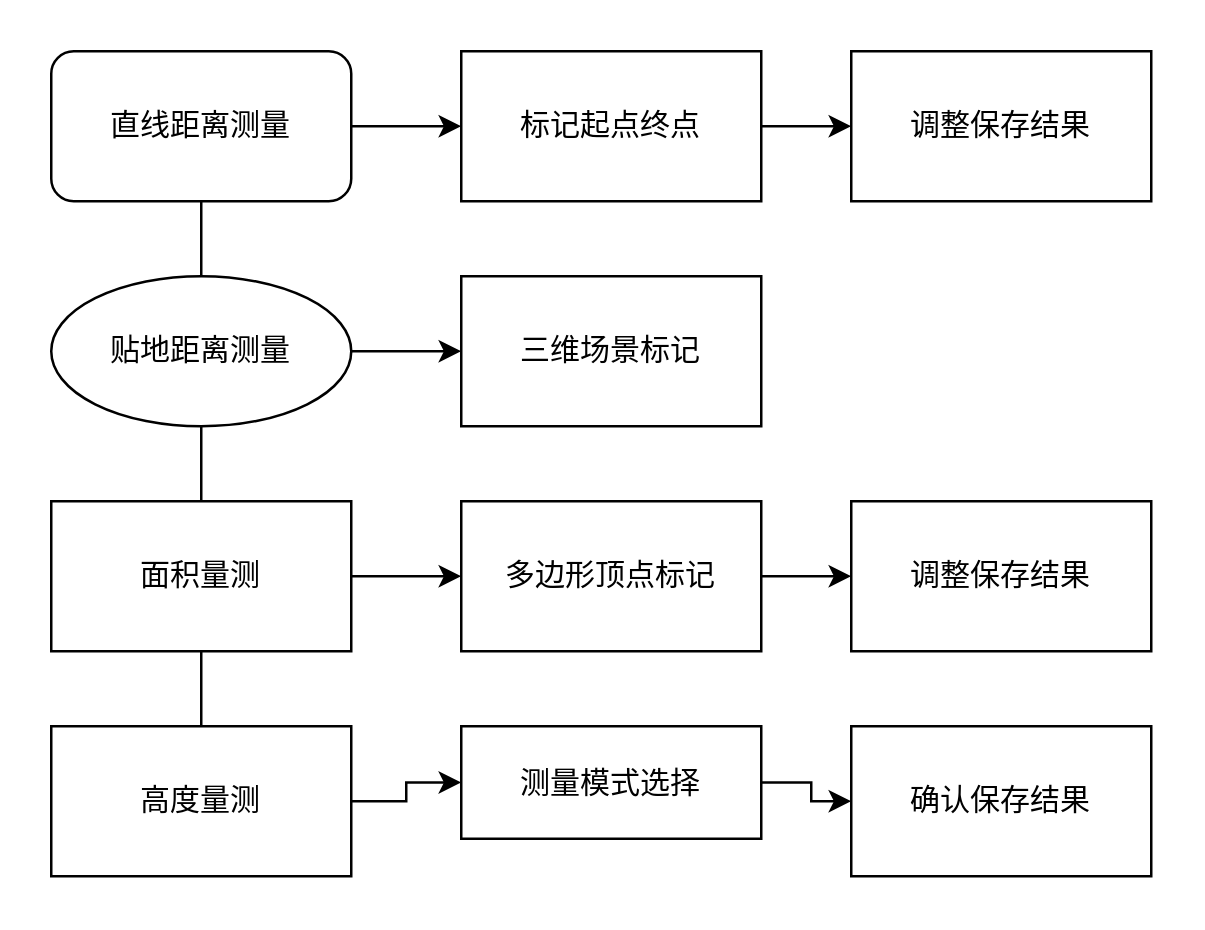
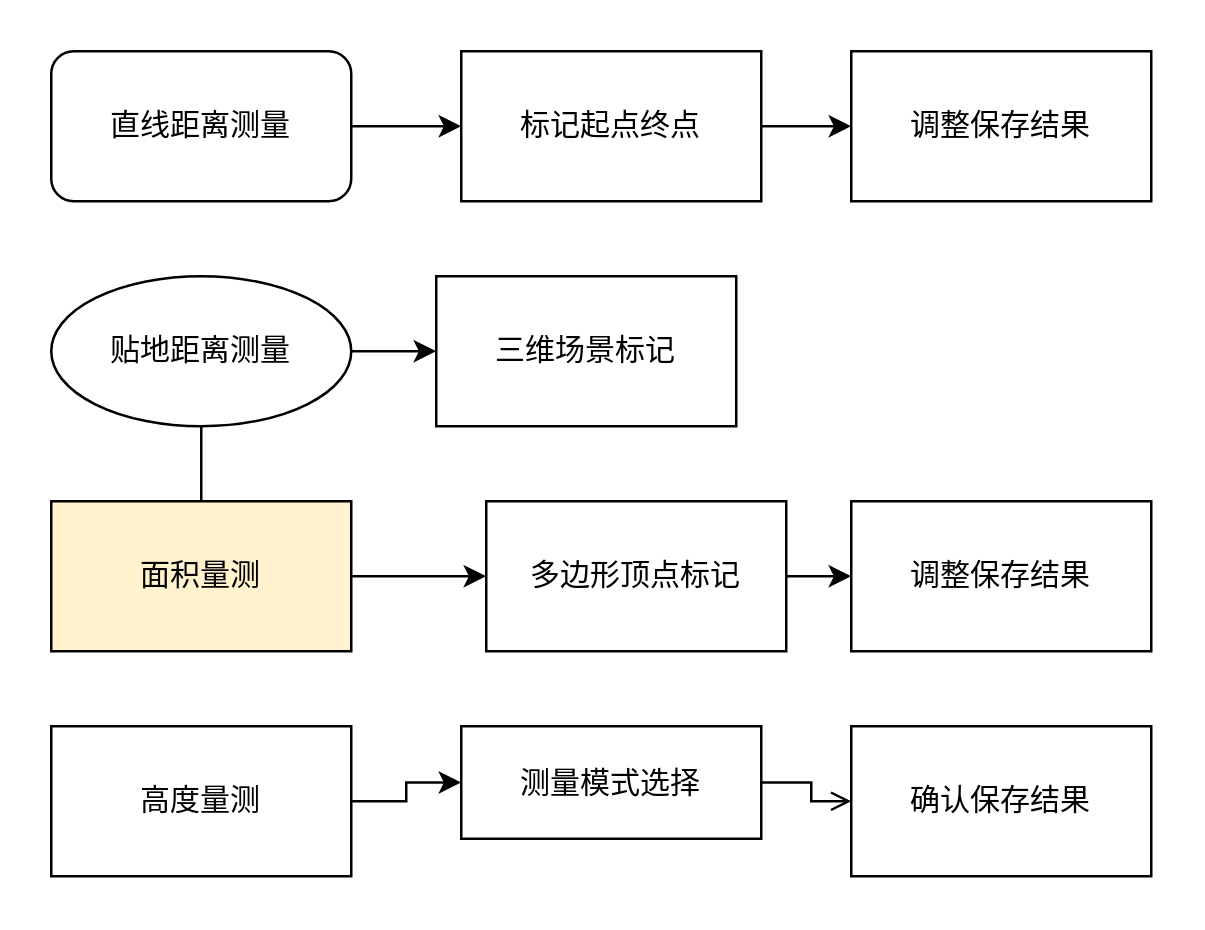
(201, 238) -> none
(611, 351) -> (586, 351)
(201, 576) -> (201, 576)
(611, 576) -> (636, 576)
(201, 689) -> none
(833, 801) -> (837, 801)
